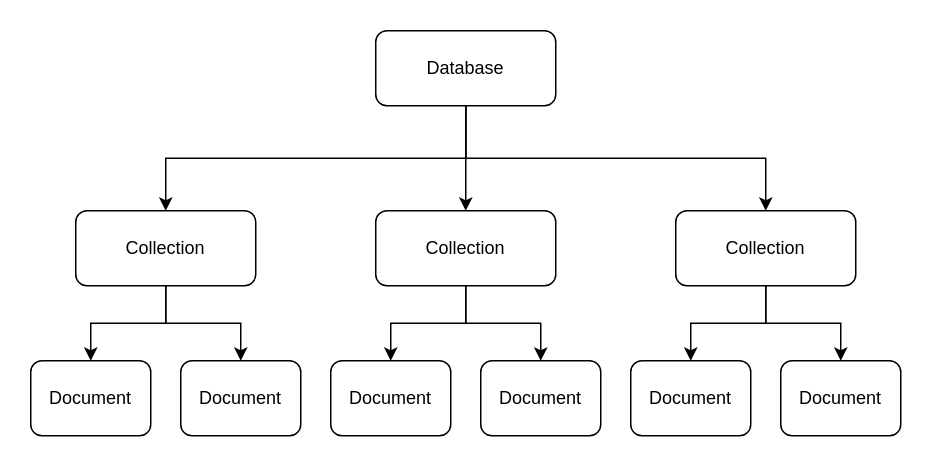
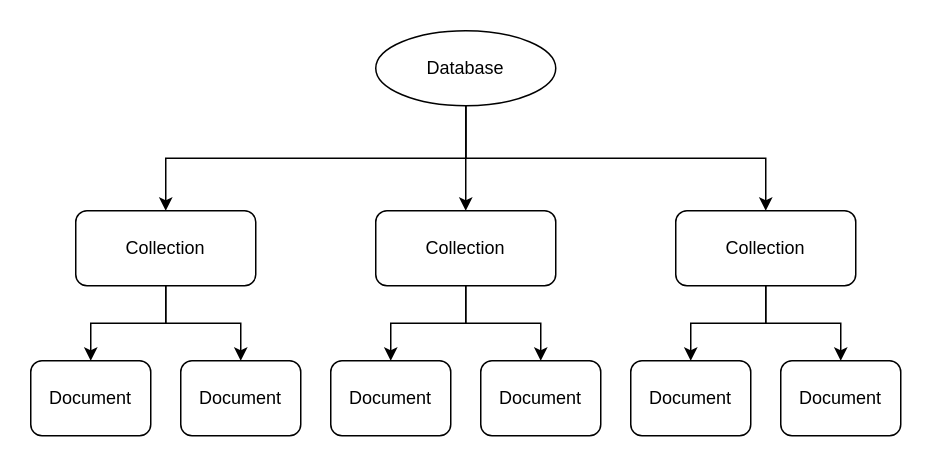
(466, 68) -> (466, 68)
